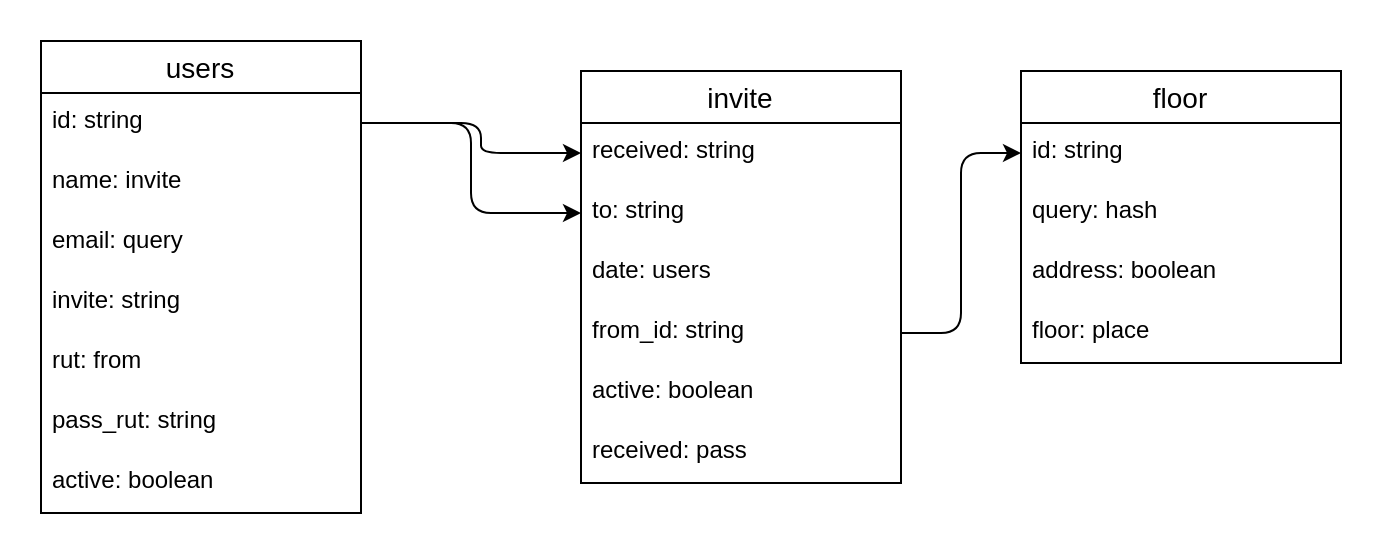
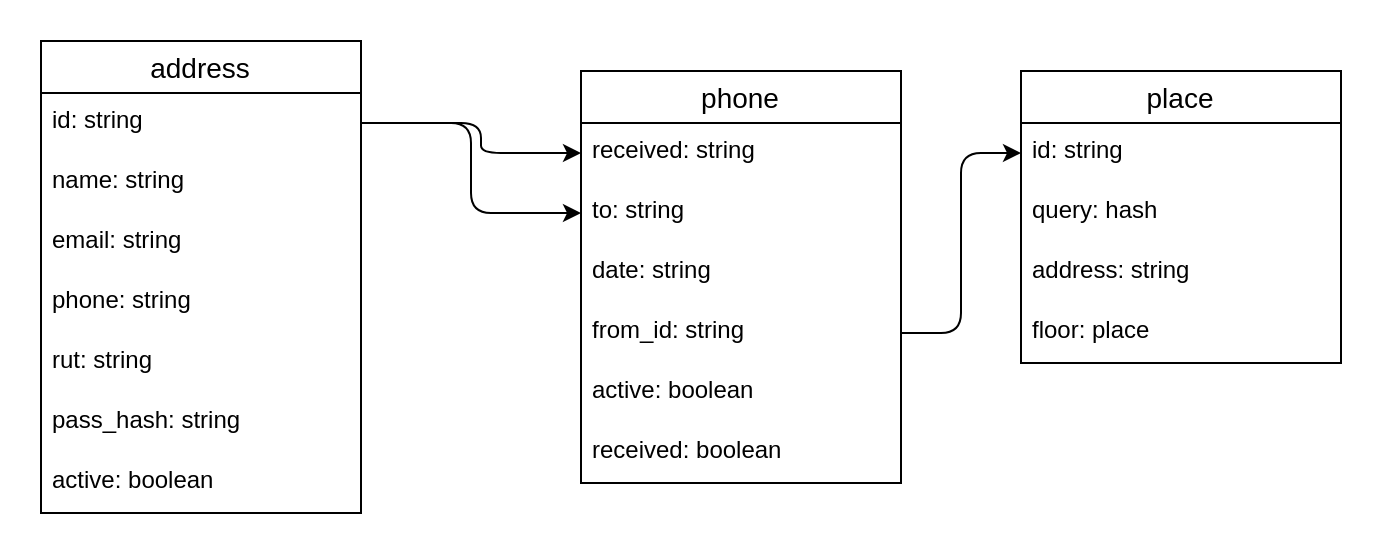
(200, 69) -> (200, 69)
(740, 99) -> (740, 99)
(1180, 99) -> (1180, 99)
(120, 180) -> (123, 180)
(120, 240) -> (124, 240)
(660, 270) -> (663, 270)
(1130, 270) -> (1123, 270)
(130, 300) -> (130, 300)
(106, 360) -> (117, 360)
(150, 420) -> (157, 420)
(677, 450) -> (694, 450)
